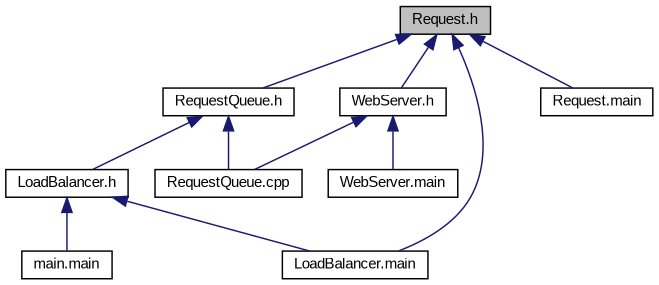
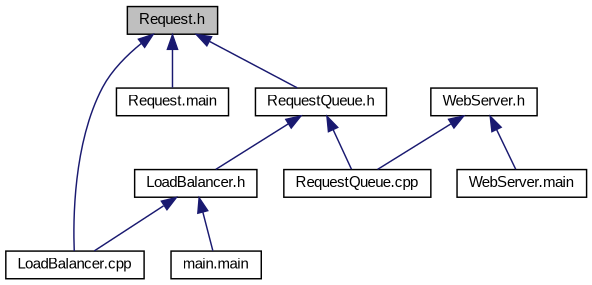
(415, 67) -> none
(355, 265) -> (75, 265)
